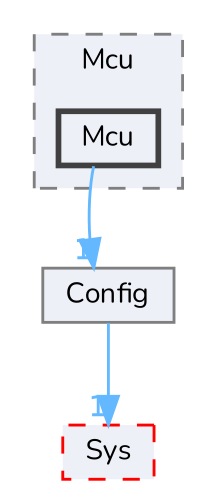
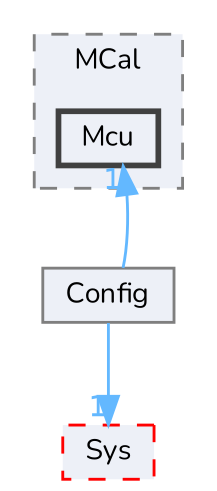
(108, 61) -> (108, 61)
(89, 206) -> (127, 232)
